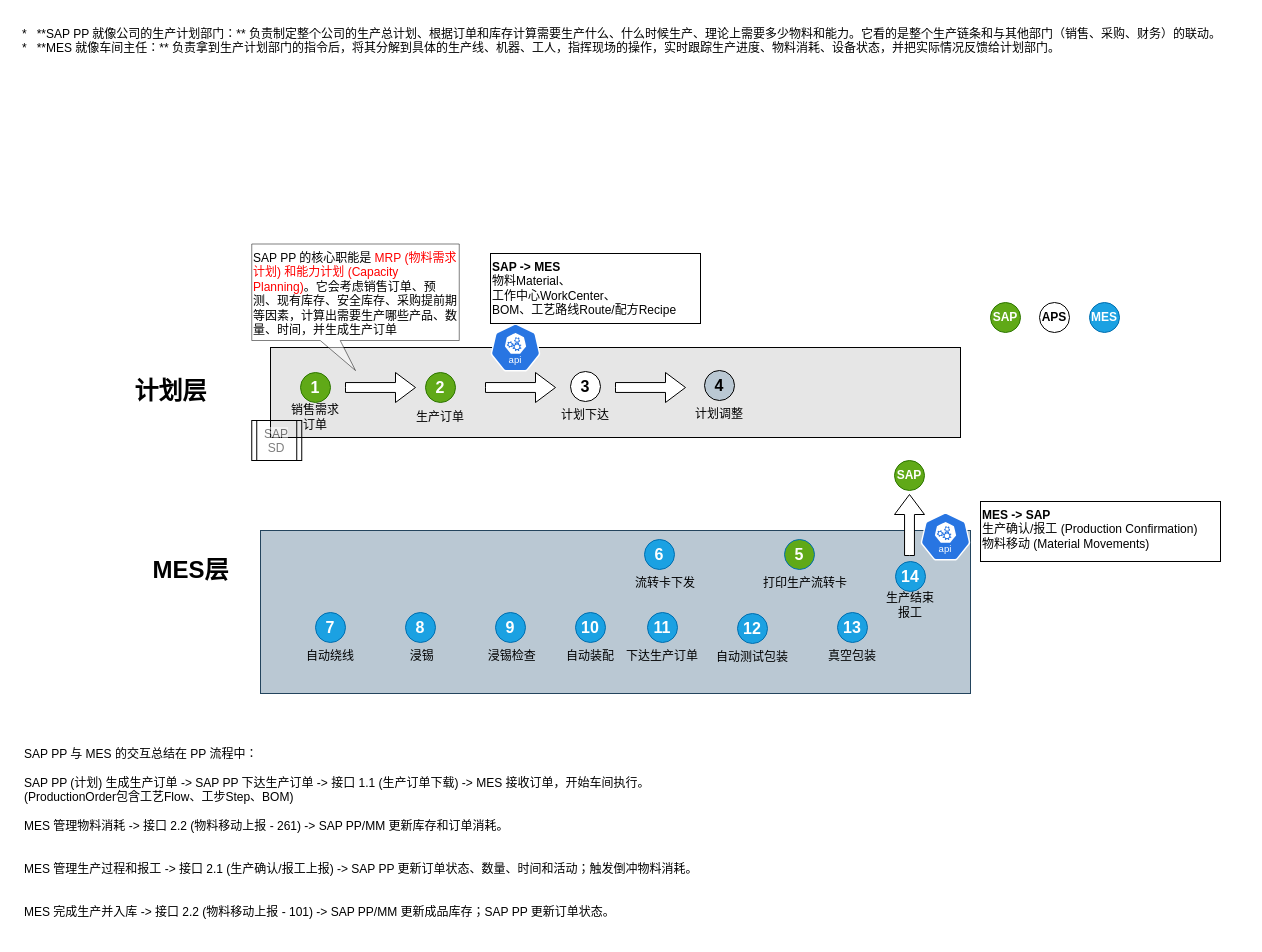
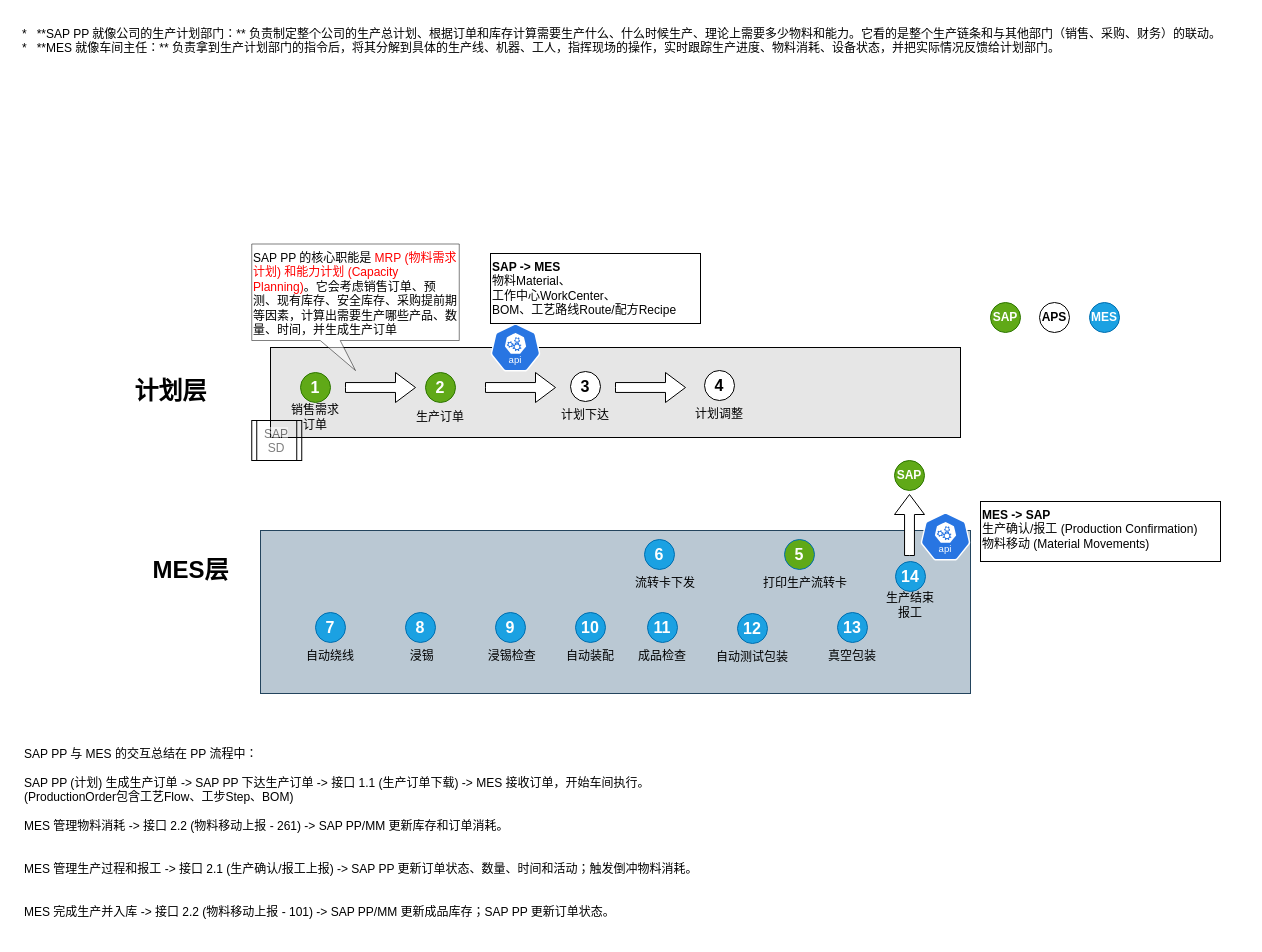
(720, 386) -> (720, 386)
(663, 657) -> (663, 657)
